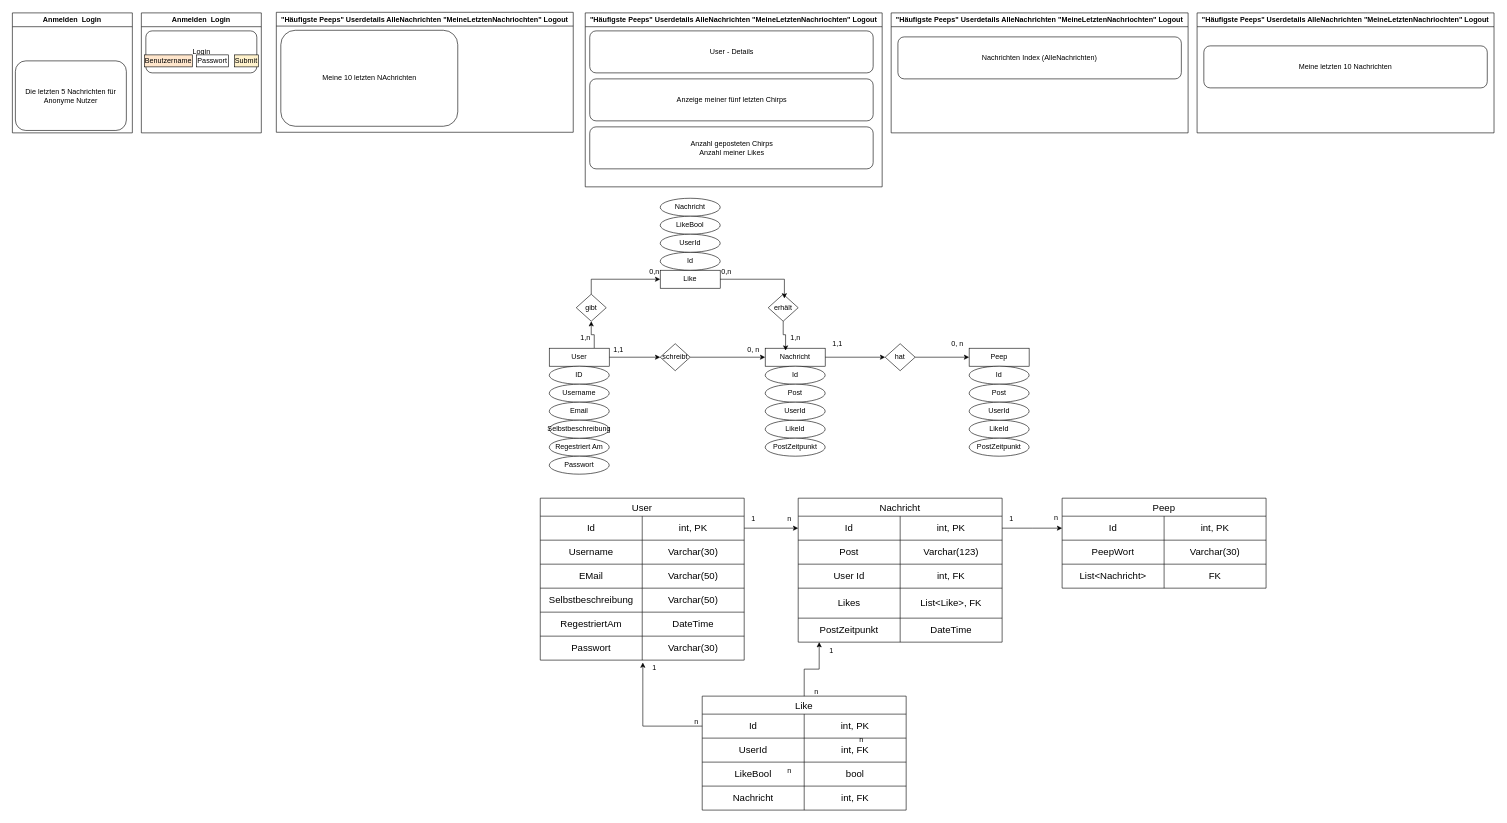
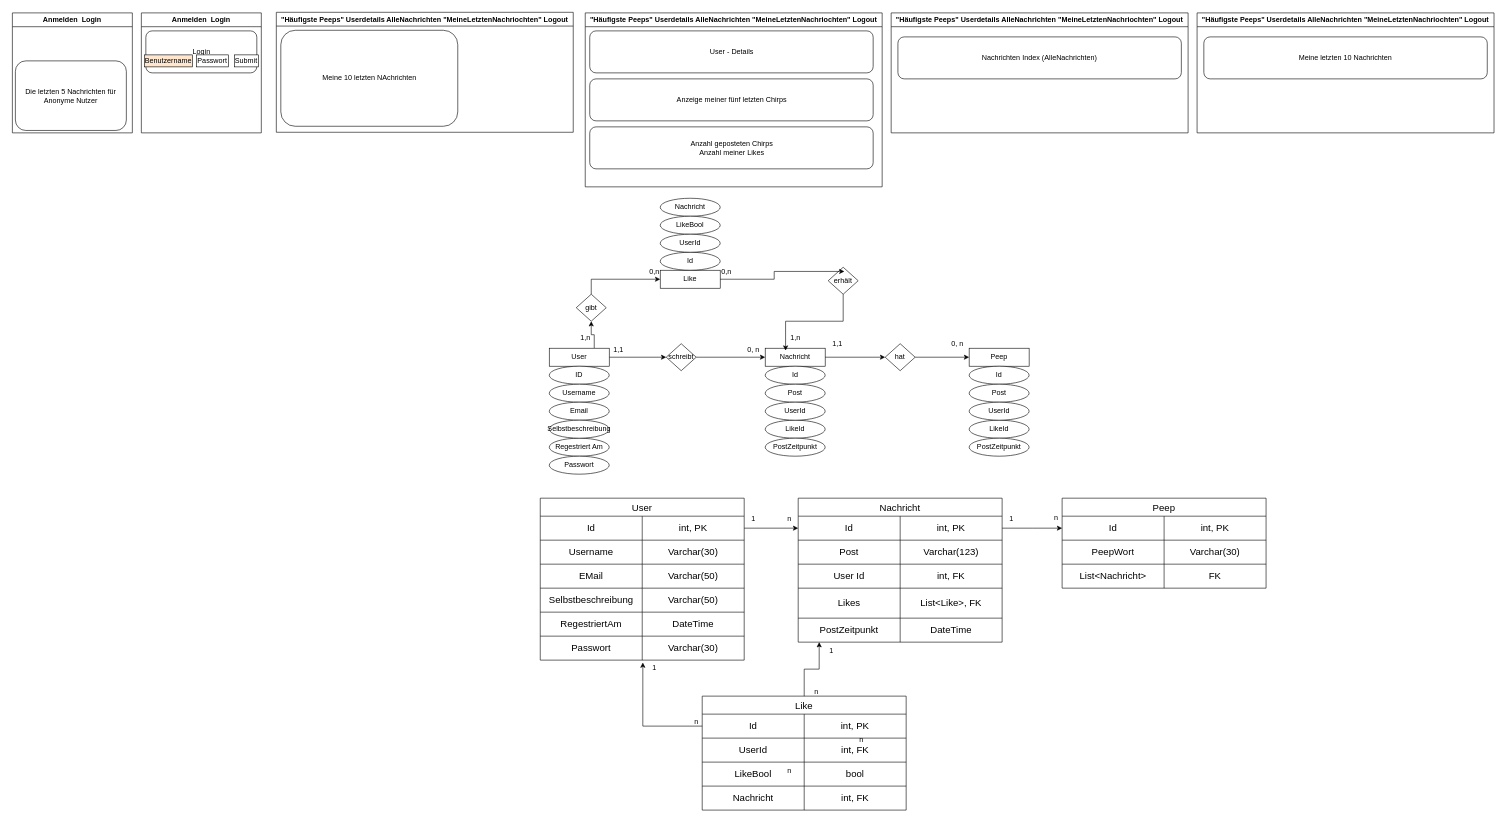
(246, 61) -> (246, 61)
(1346, 67) -> (1346, 58)
(783, 308) -> (843, 281)
(675, 357) -> (681, 357)
